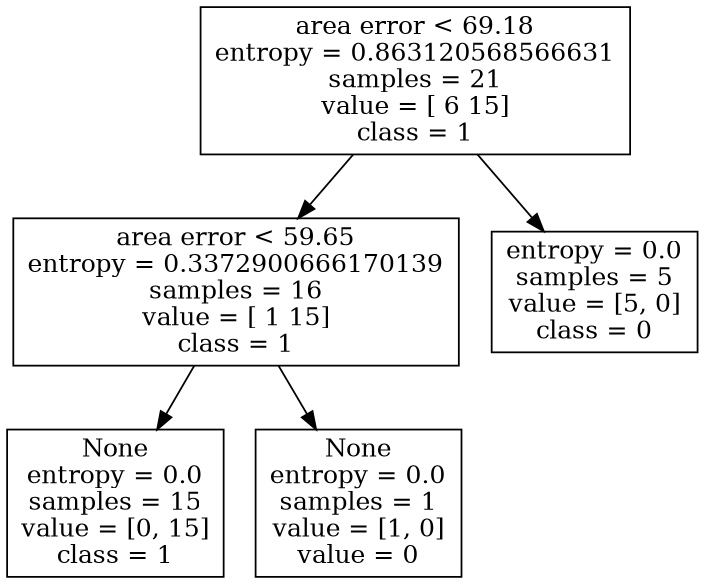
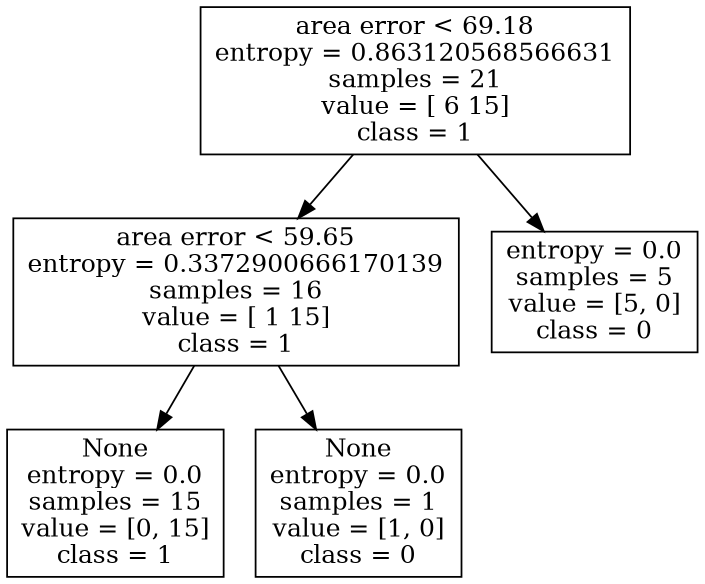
(359, 503) -> (359, 503)
